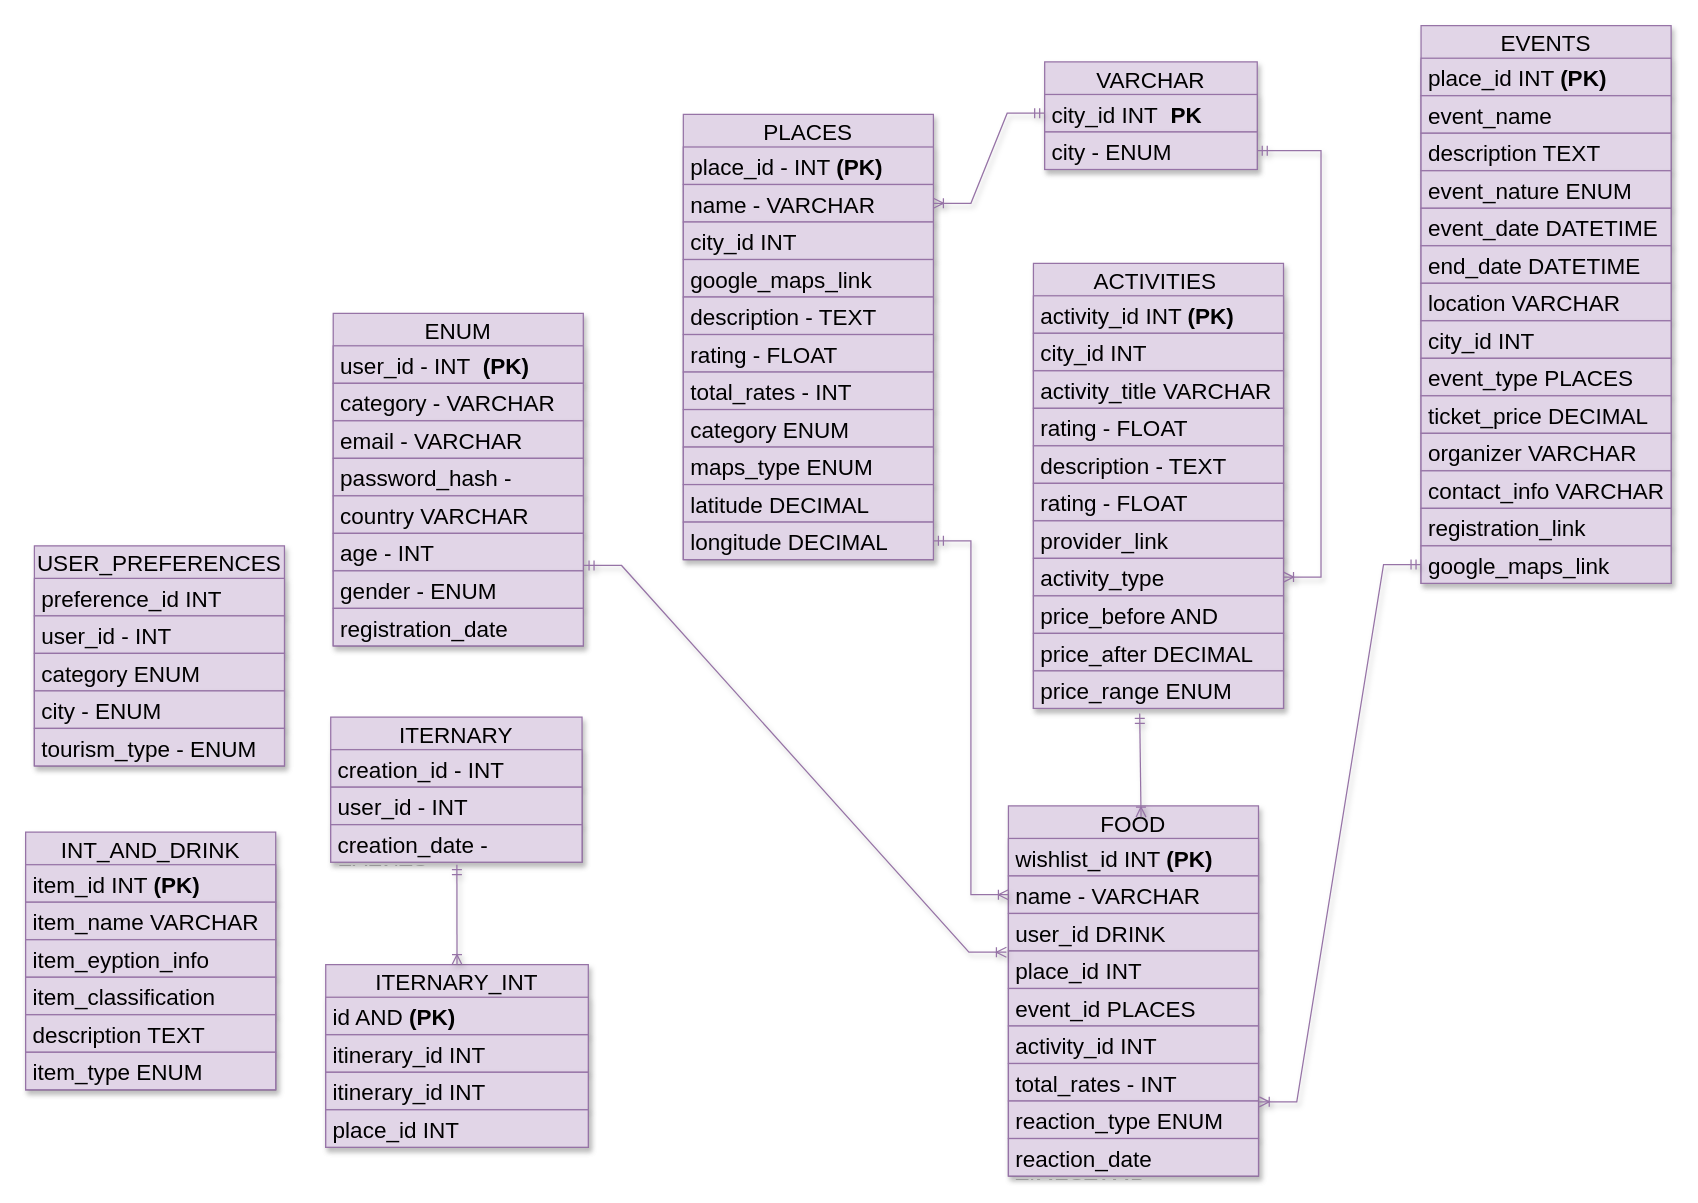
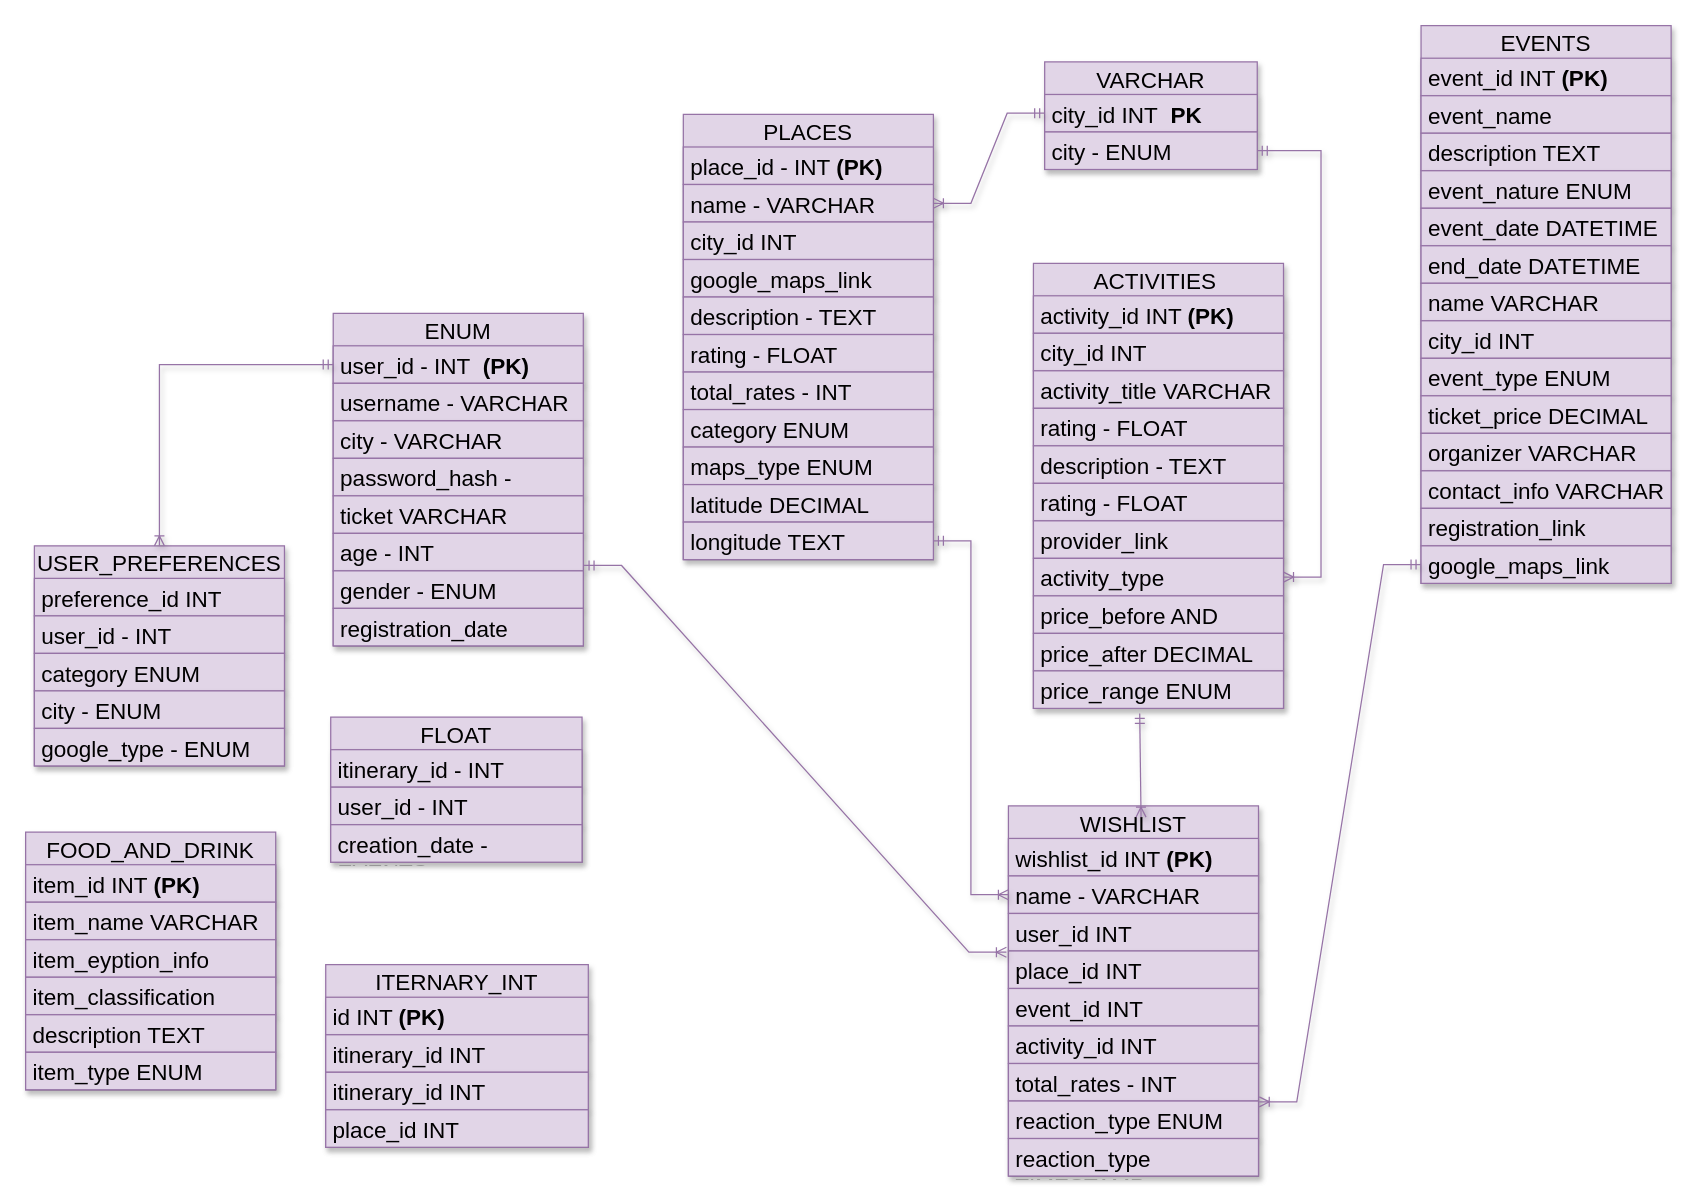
(1524, 80) -> (1526, 80)
(1520, 305) -> (1501, 305)
none -> (159, 369)
(1532, 380) -> (1520, 380)
(448, 405) -> (448, 405)
(423, 443) -> (420, 443)
(432, 518) -> (423, 518)
(789, 544) -> (770, 544)
(456, 735) -> (456, 735)
(153, 750) -> (147, 750)
(434, 772) -> (437, 772)
(1133, 824) -> (1133, 824)
(150, 850) -> (150, 850)
(457, 914) -> none
(1092, 935) -> (1079, 935)
(1104, 1010) -> (1085, 1010)
(394, 1019) -> (394, 1019)
(1134, 1174) -> (1134, 1174)
